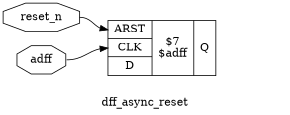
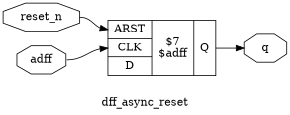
none -> (265, 48)
